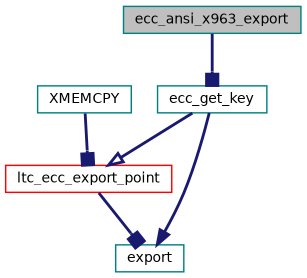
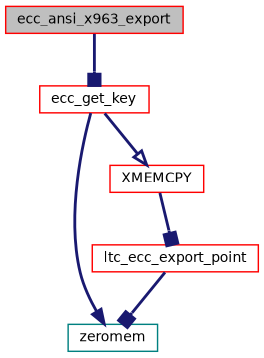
(212, 20) -> (94, 20)
(84, 99) -> (157, 179)
(212, 99) -> (94, 99)
(157, 135) -> (121, 134)
(150, 258) -> (113, 338)
